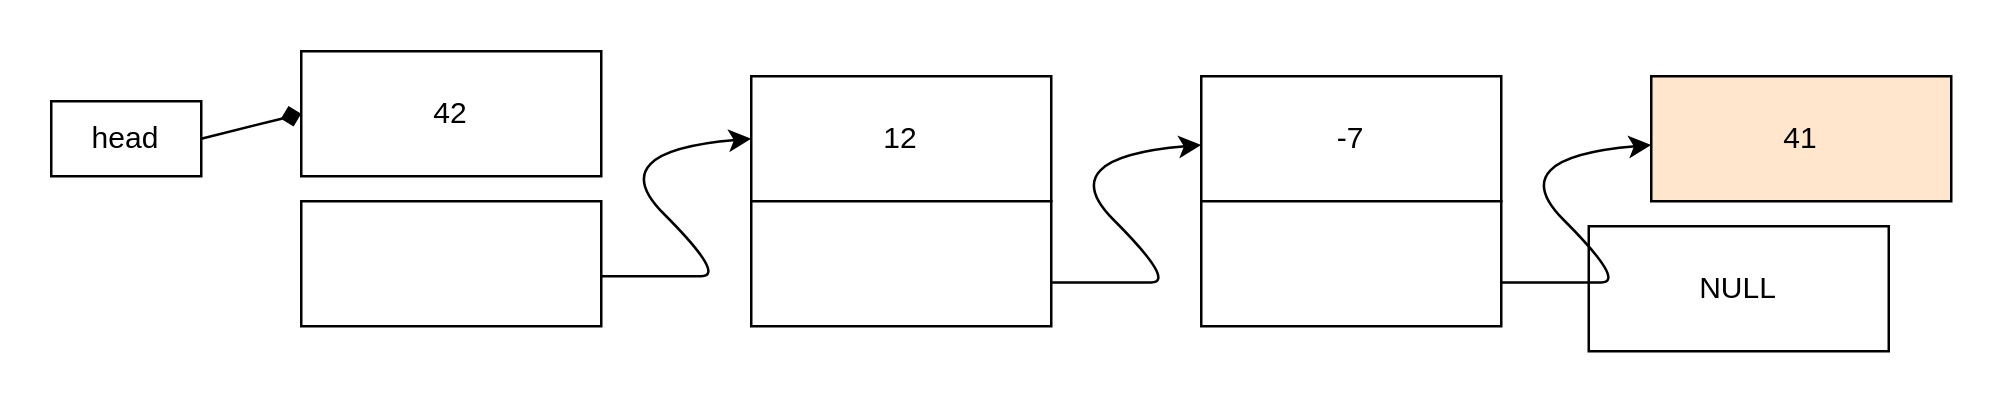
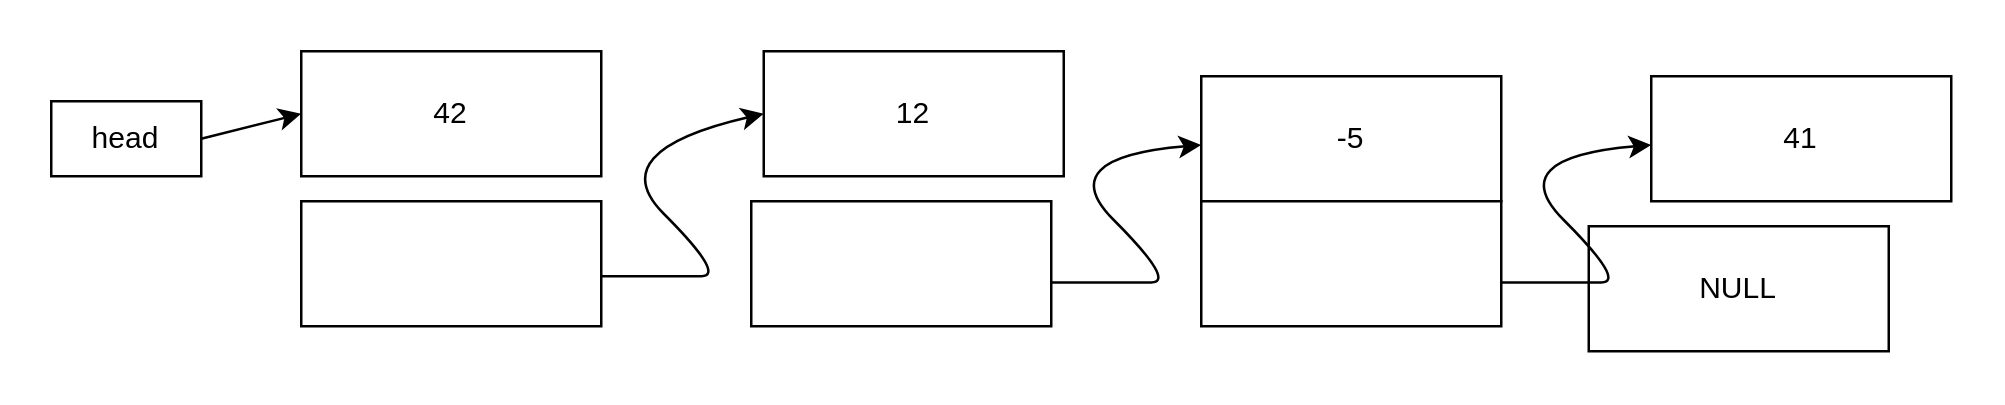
(282, 119) -> (283, 118)
(901, 139) -> (914, 114)
(1351, 139) -> (1351, 139)
(1801, 139) -> (1801, 139)
